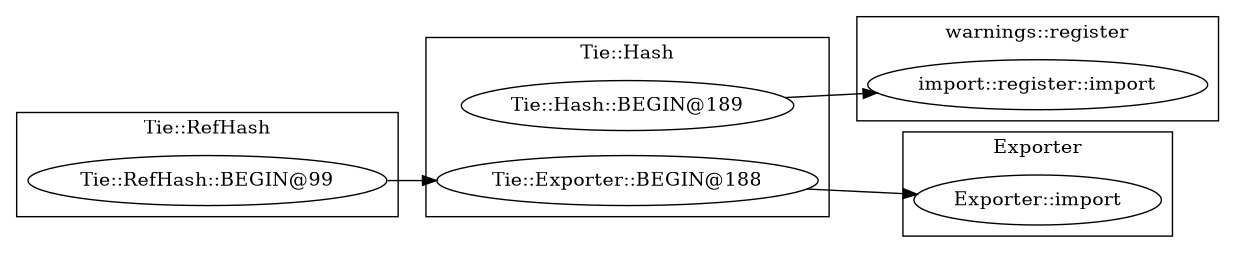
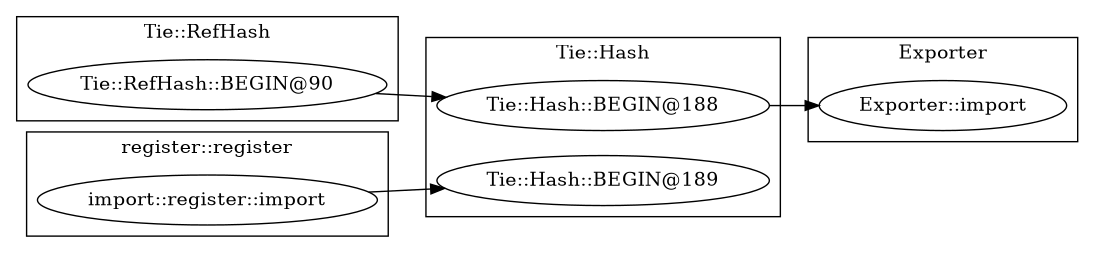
(1038, 33) -> (207, 148)
(820, 96) -> (400, 191)
(207, 181) -> (207, 85)
(628, 181) -> (603, 106)
